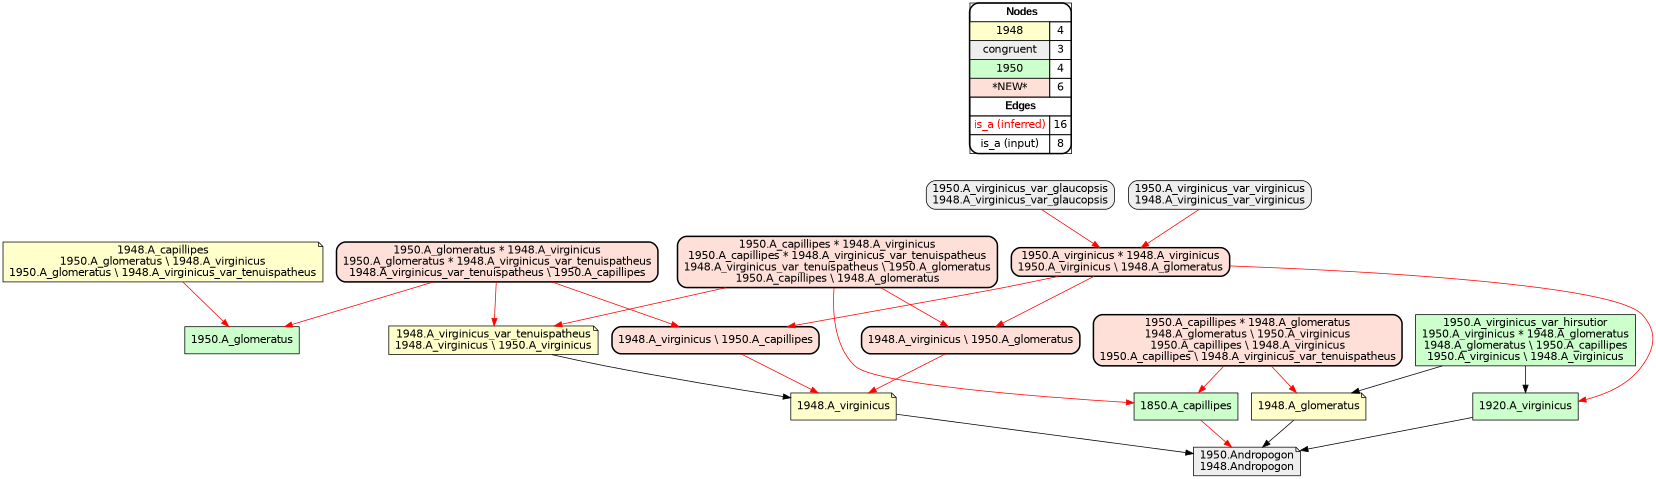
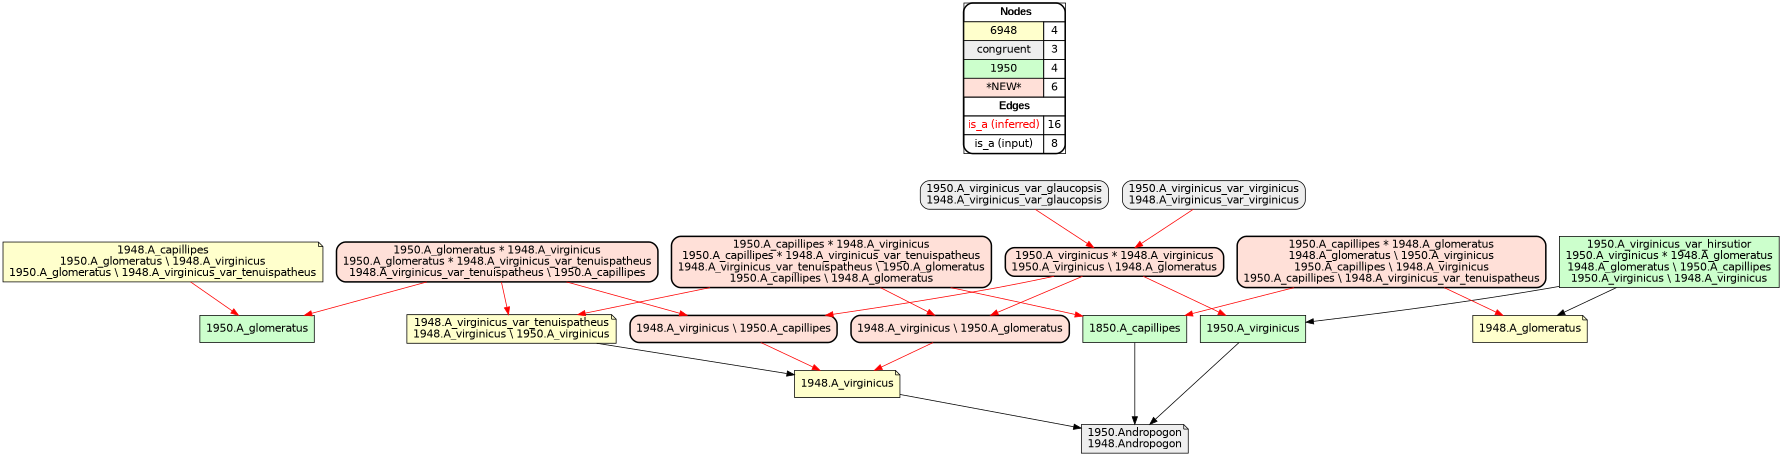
(1010, 31) -> (1004, 31)
(1526, 406) -> (1253, 329)
(1213, 431) -> (1135, 380)
(1281, 431) -> none
